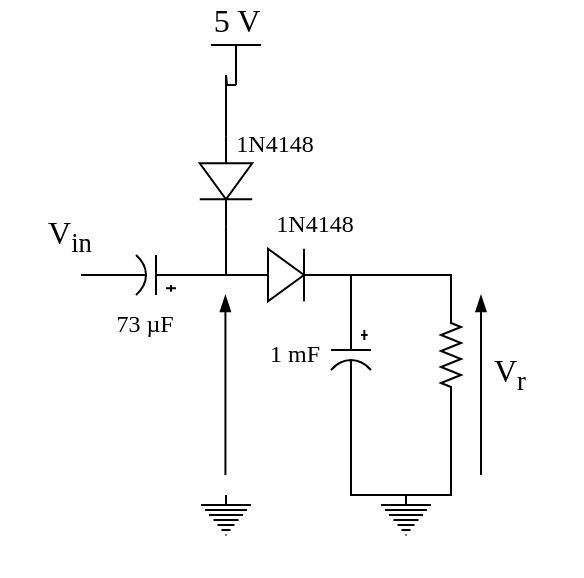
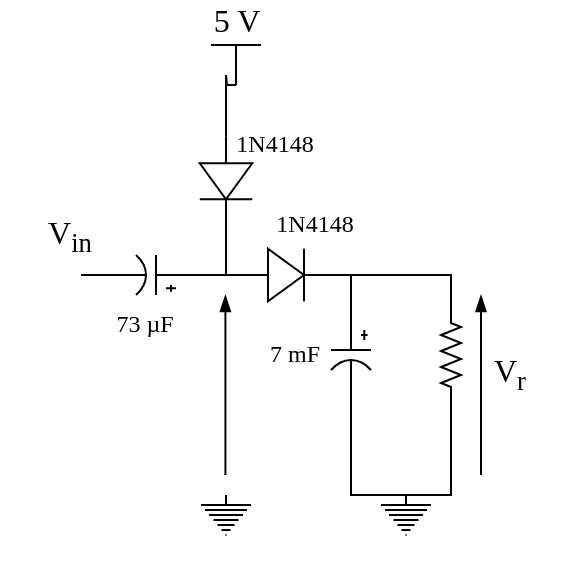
(296, 355) -> (296, 355)
